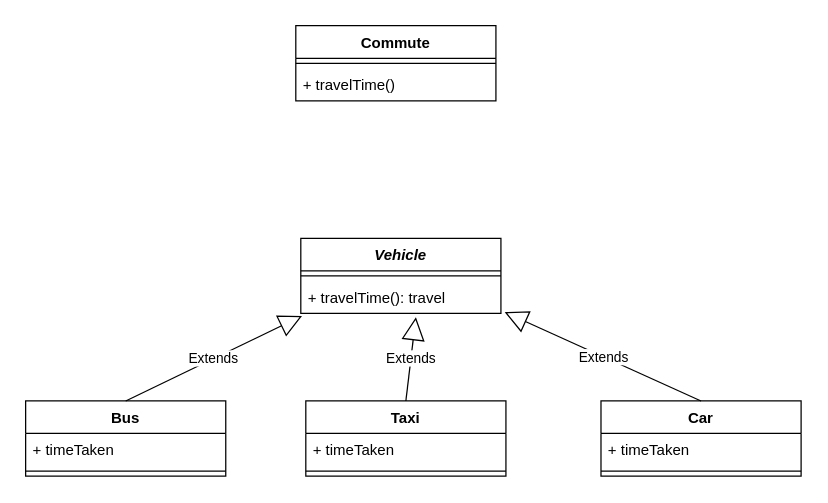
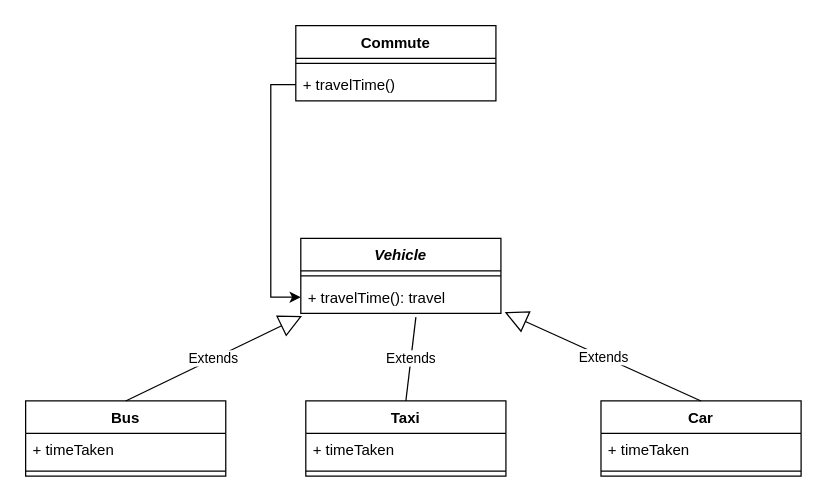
none -> (271, 191)
(413, 341) -> (414, 330)
